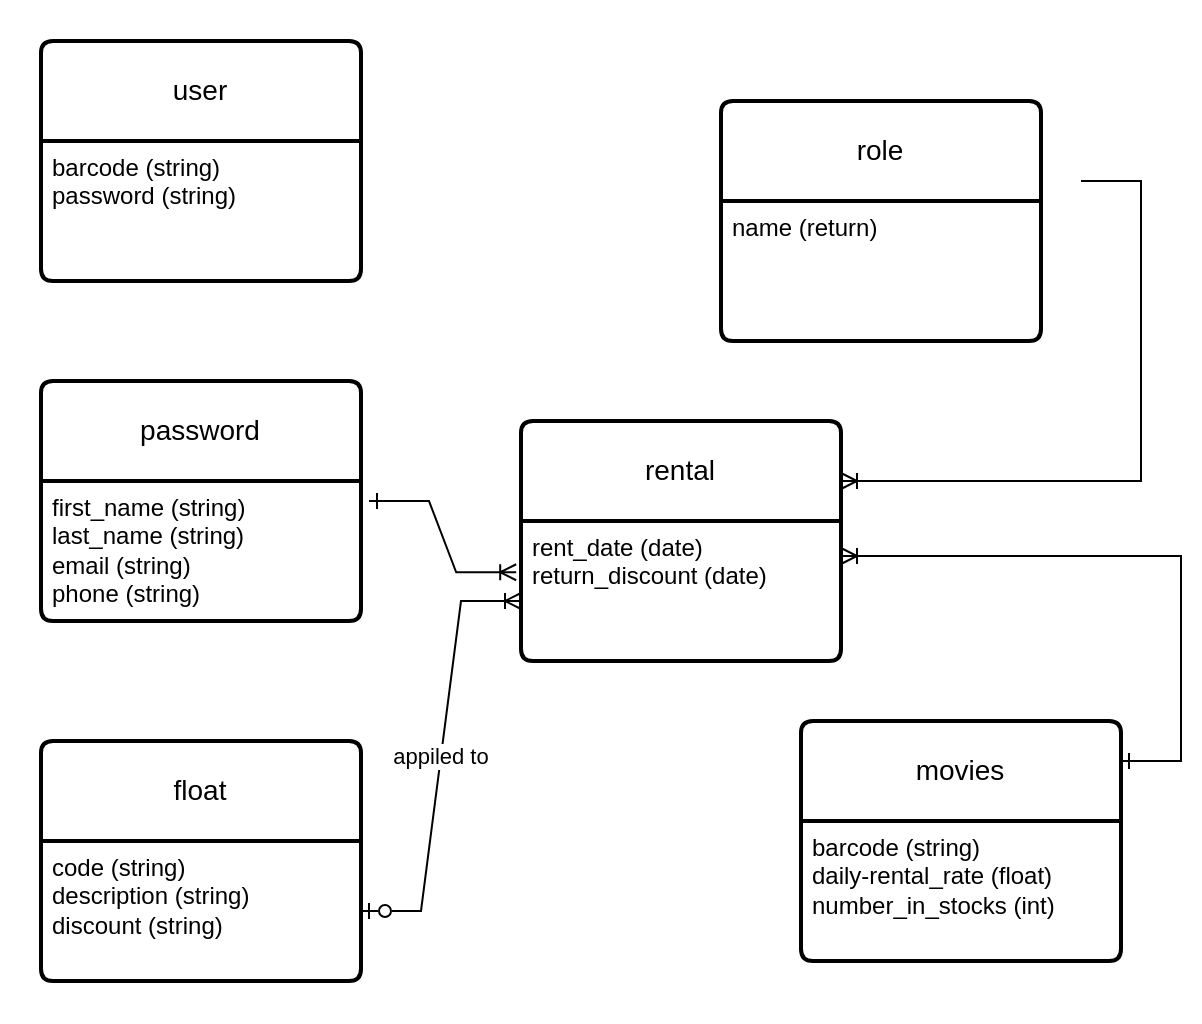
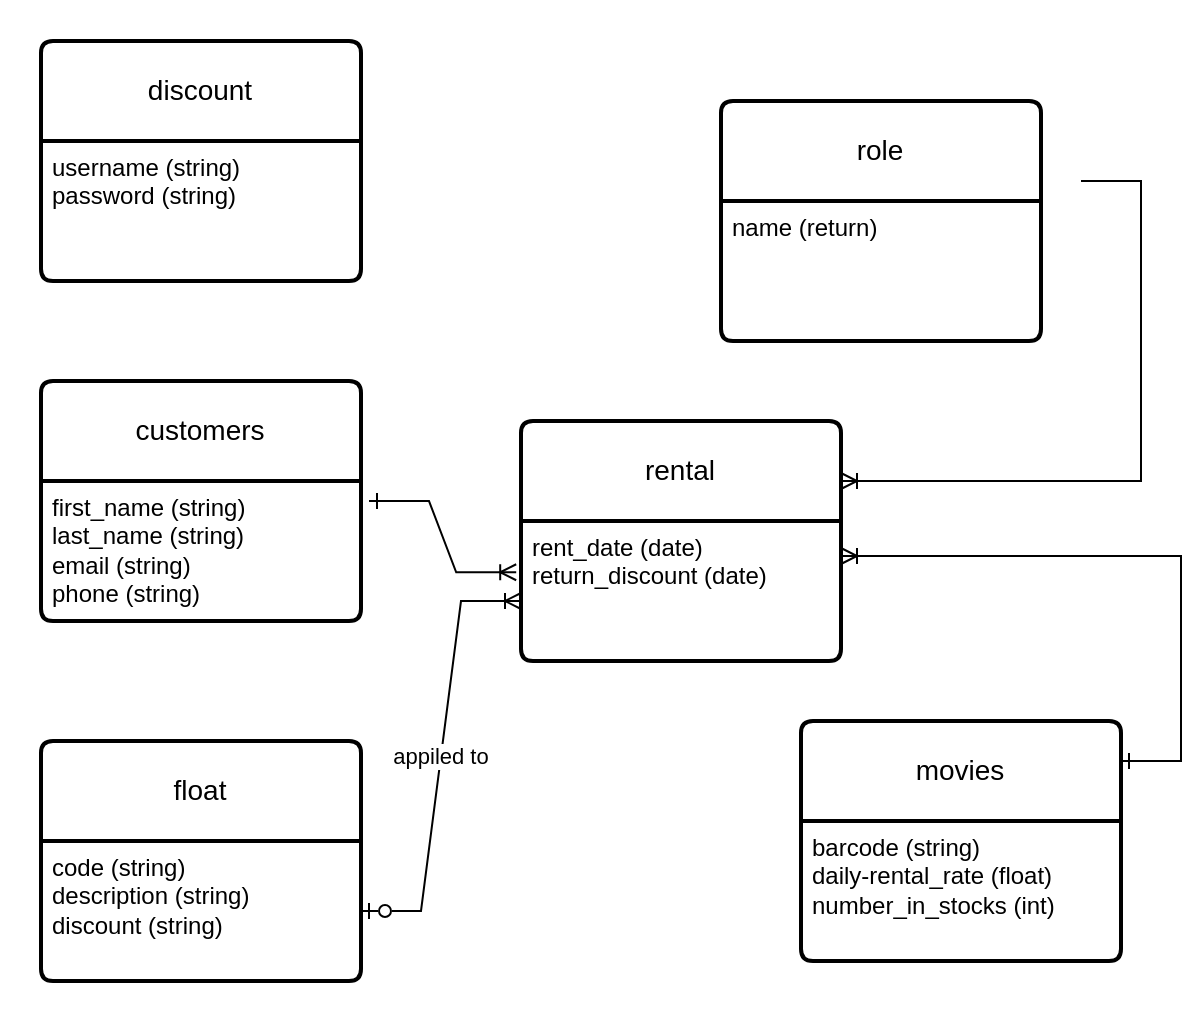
(201, 91) -> (201, 91)
(161, 184) -> (161, 184)
(201, 431) -> (201, 431)
